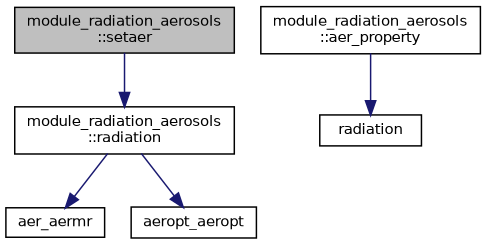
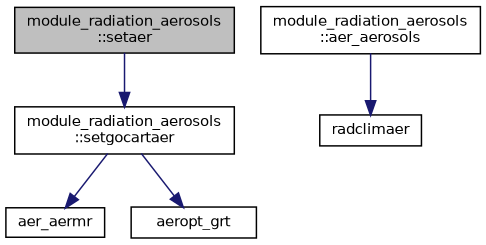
(371, 30) -> (371, 30)
(125, 130) -> (125, 130)
(371, 130) -> (371, 130)
(194, 223) -> (194, 223)
